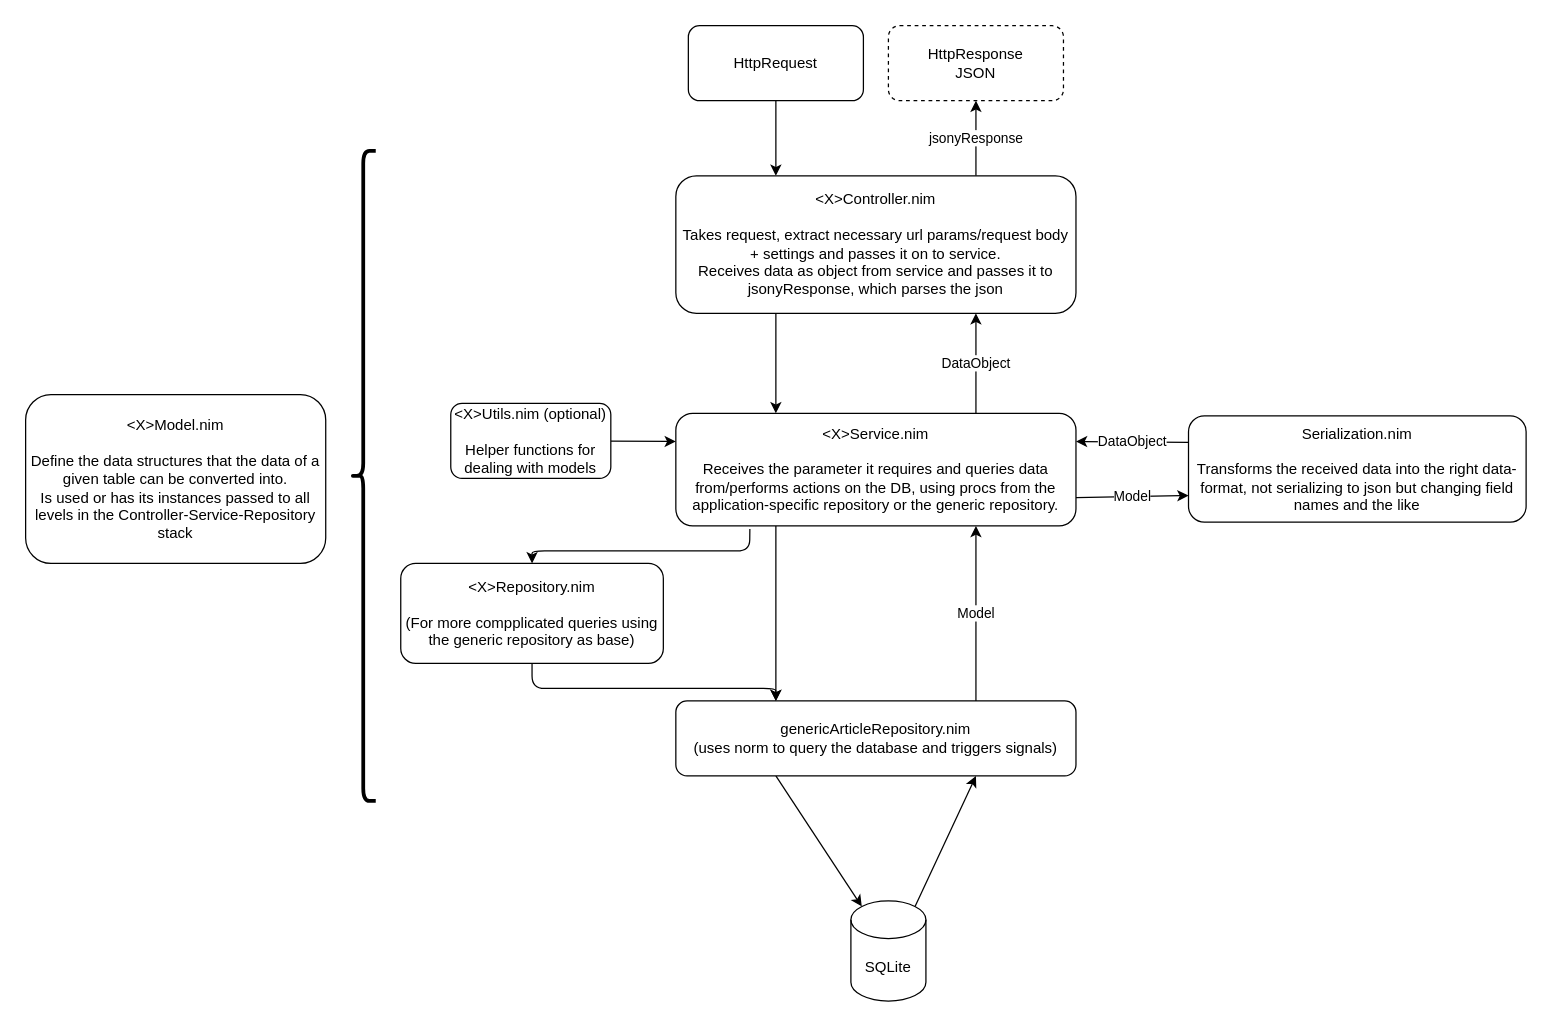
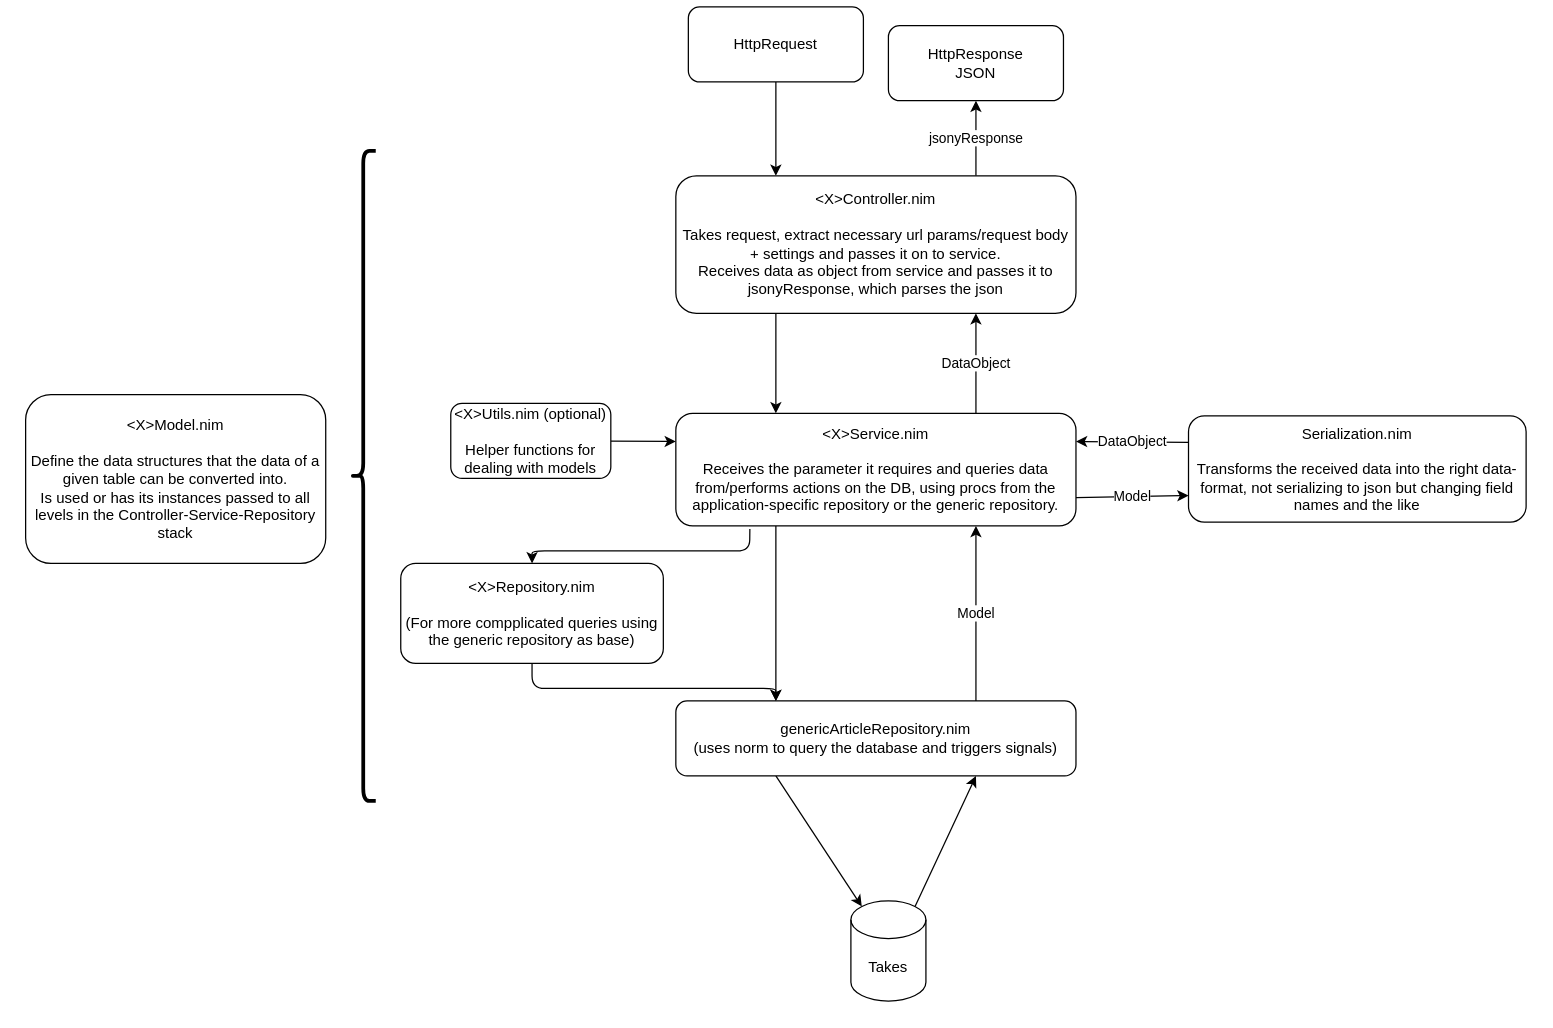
(776, 63) -> (776, 44)
(976, 63) -> (976, 63)
(888, 967) -> (888, 967)
